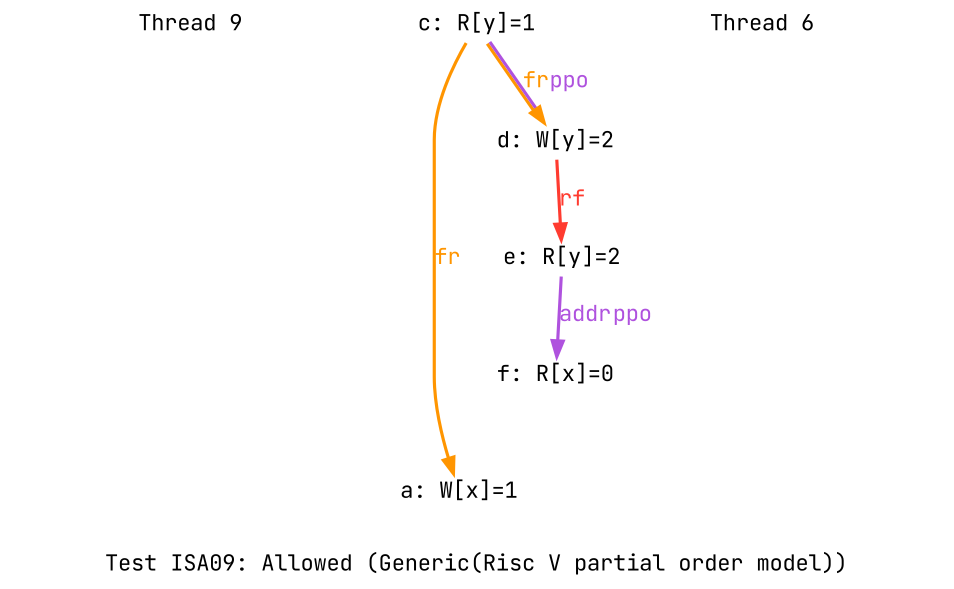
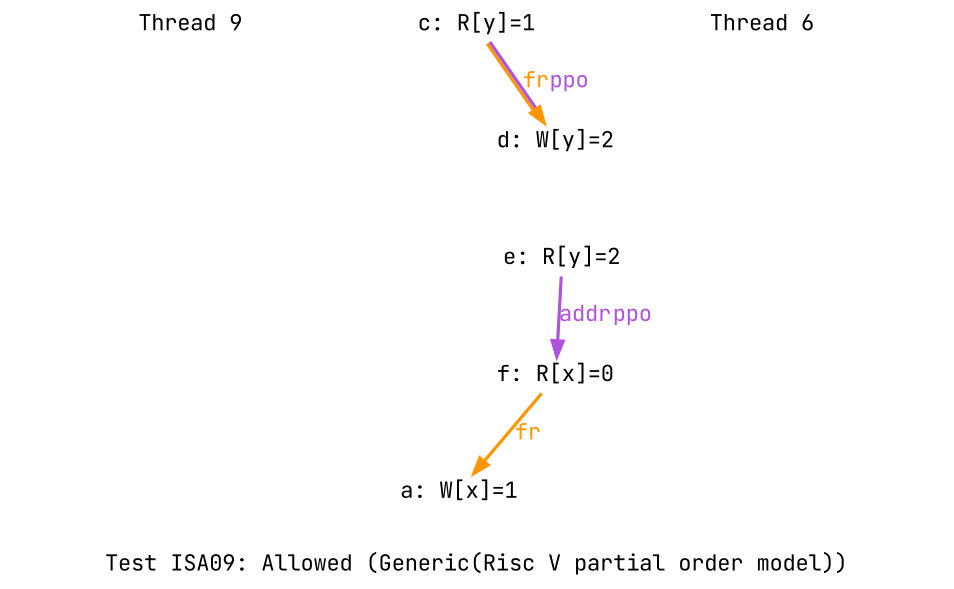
(559, 192) -> none
(434, 248) -> (513, 427)
